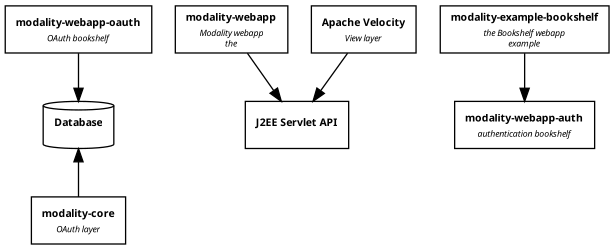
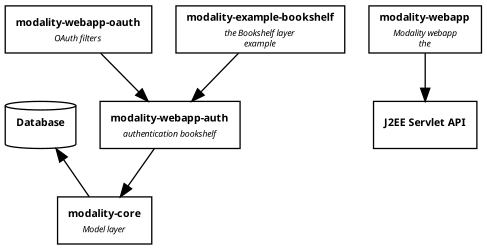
(525, 28) -> (260, 28)
(364, 29) -> none
(78, 33) -> (78, 33)
(78, 71) -> (120, 73)
none -> (141, 167)
(78, 224) -> (105, 224)
